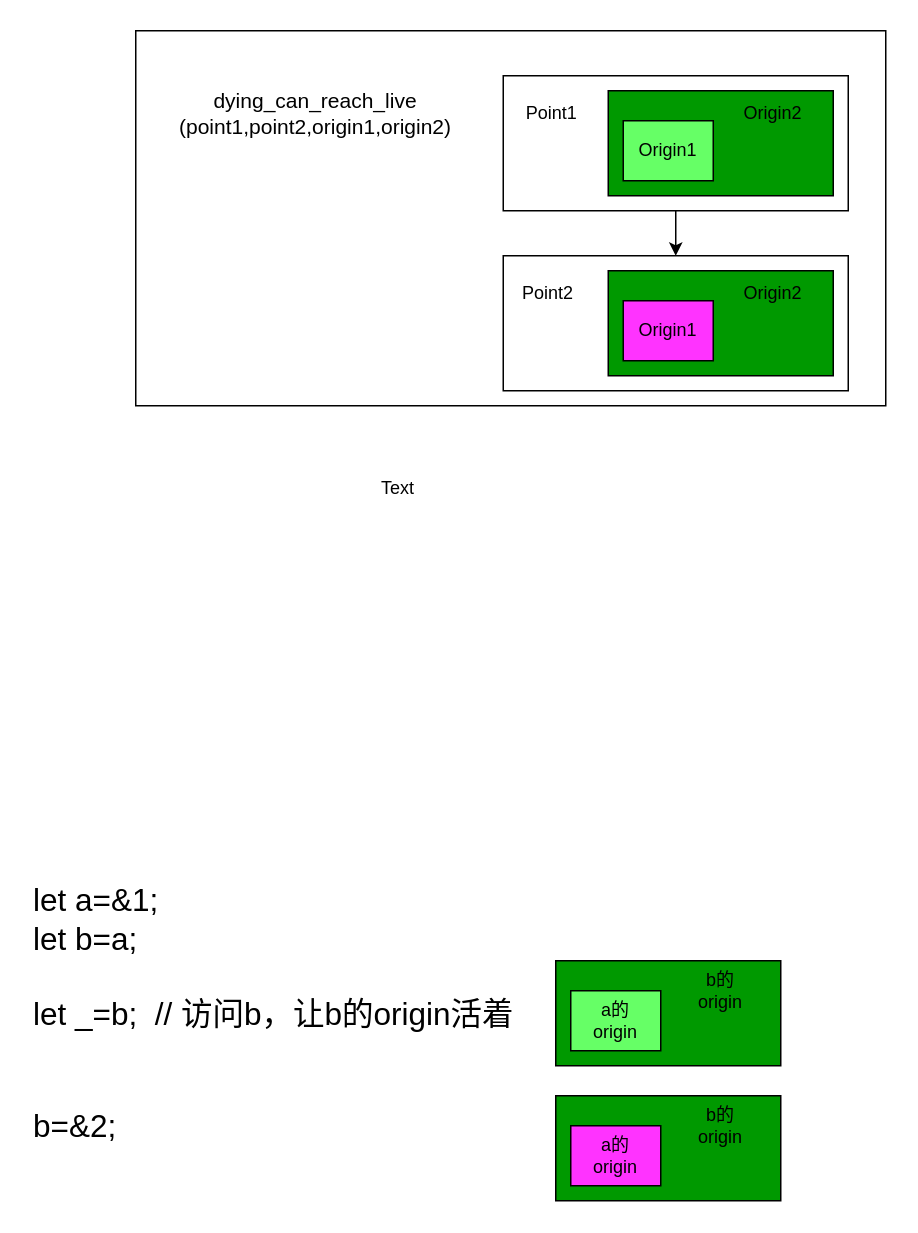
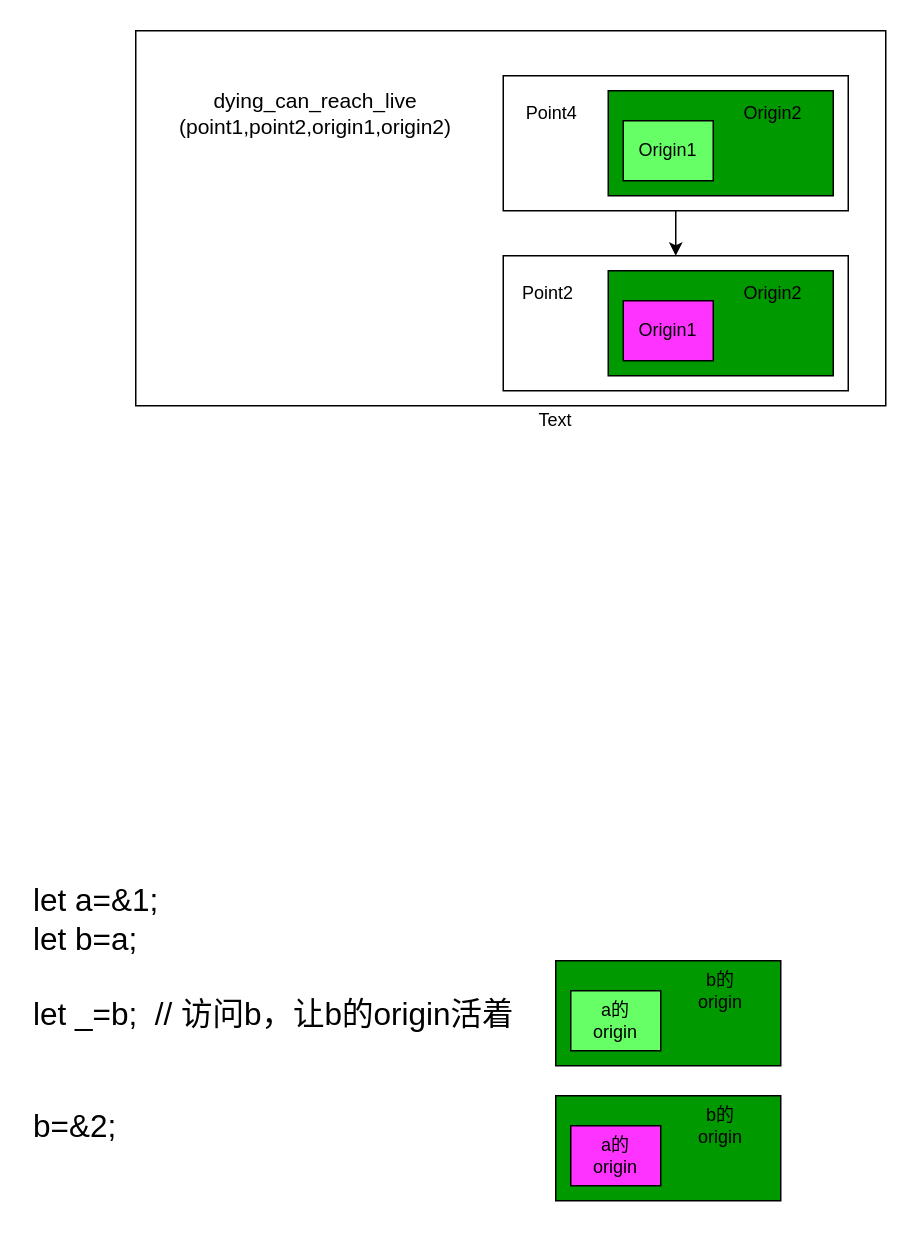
(552, 113) -> (552, 113)
(398, 488) -> (556, 421)
